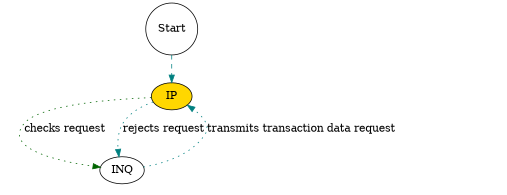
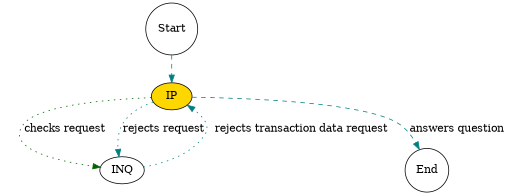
(301, 129) -> (301, 129)
none -> (427, 170)
